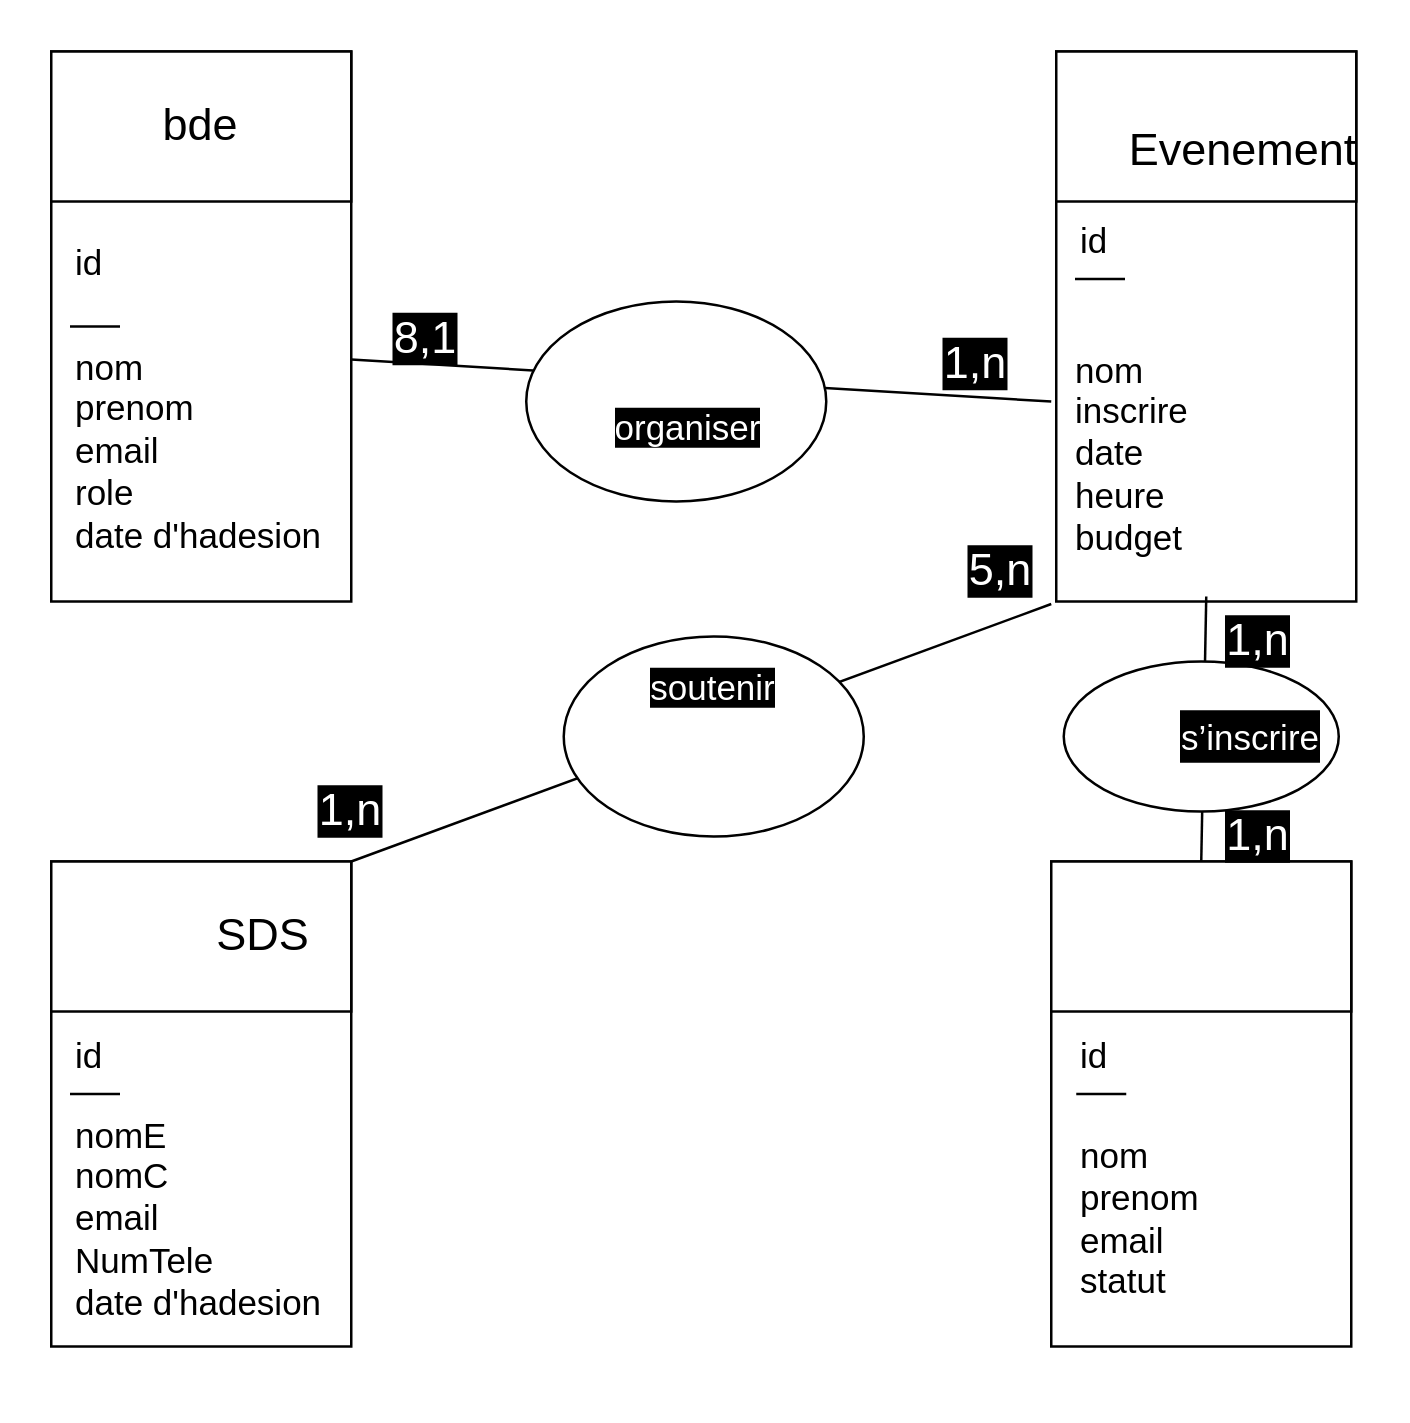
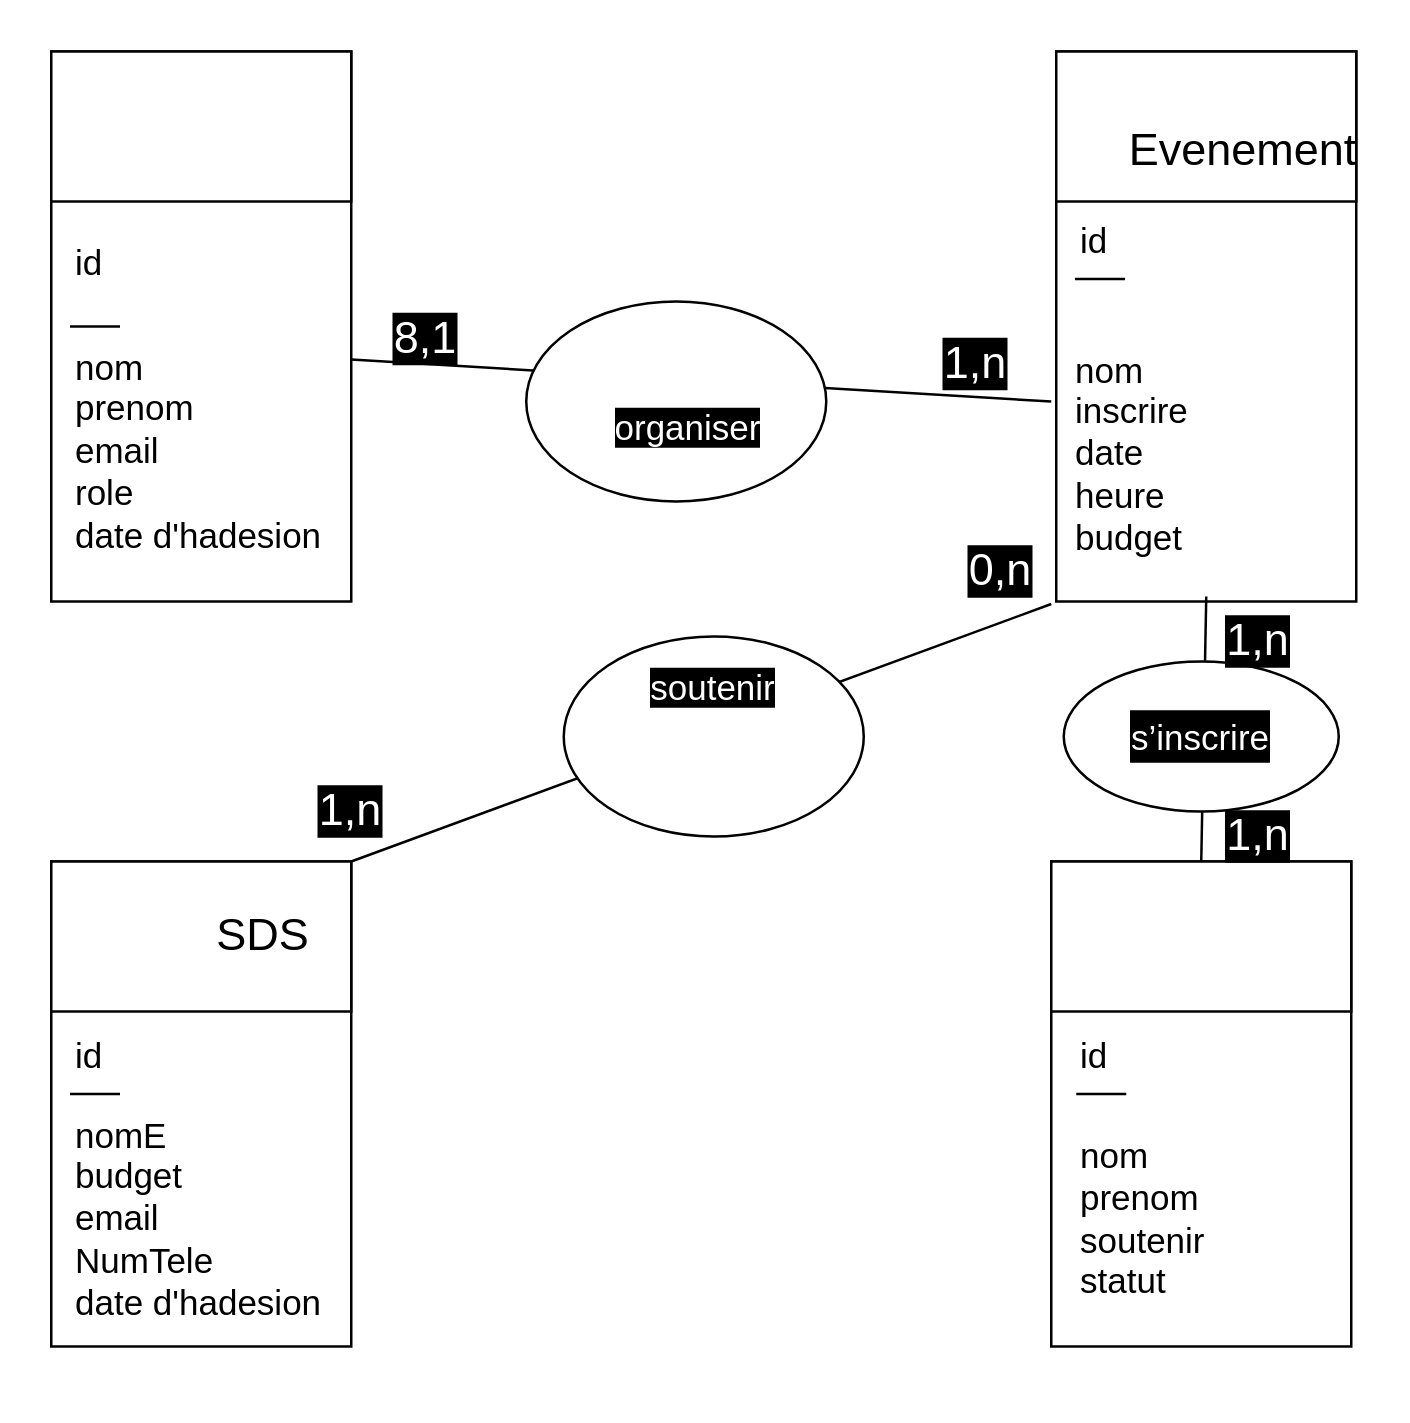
(201, 126) -> none
(1001, 571) -> (1001, 571)
(1251, 736) -> (1201, 736)
(191, 1219) -> (191, 1219)
(1132, 1219) -> (1145, 1219)
